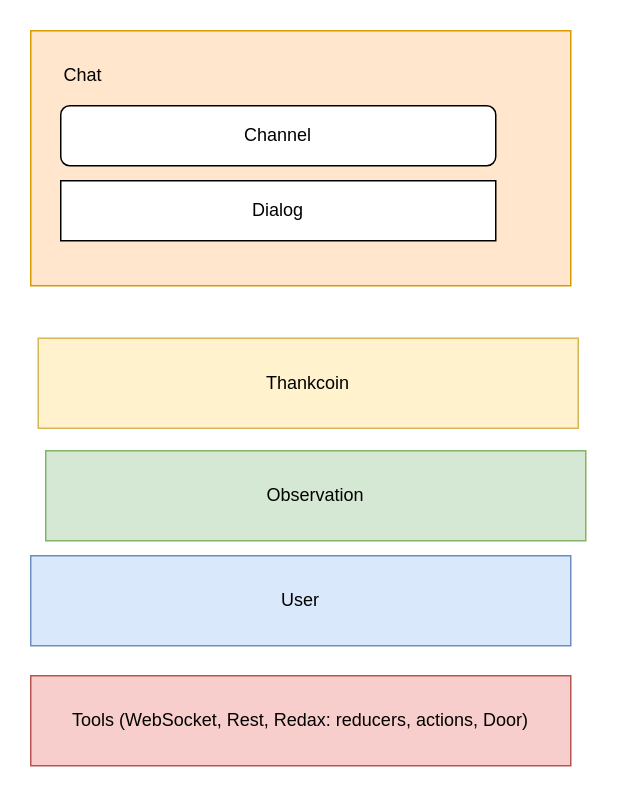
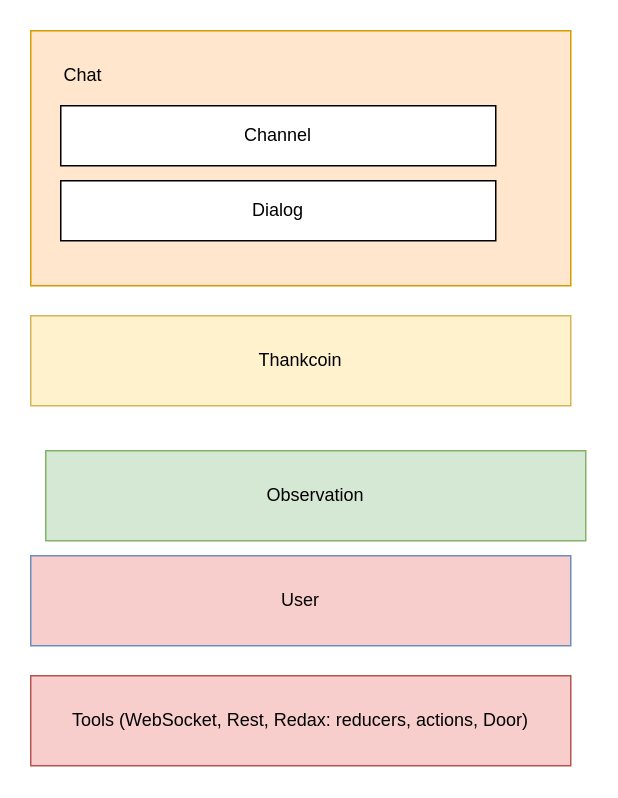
(278, 136) -> (278, 136)
(308, 383) -> (301, 361)
(301, 601) -> (301, 601)
